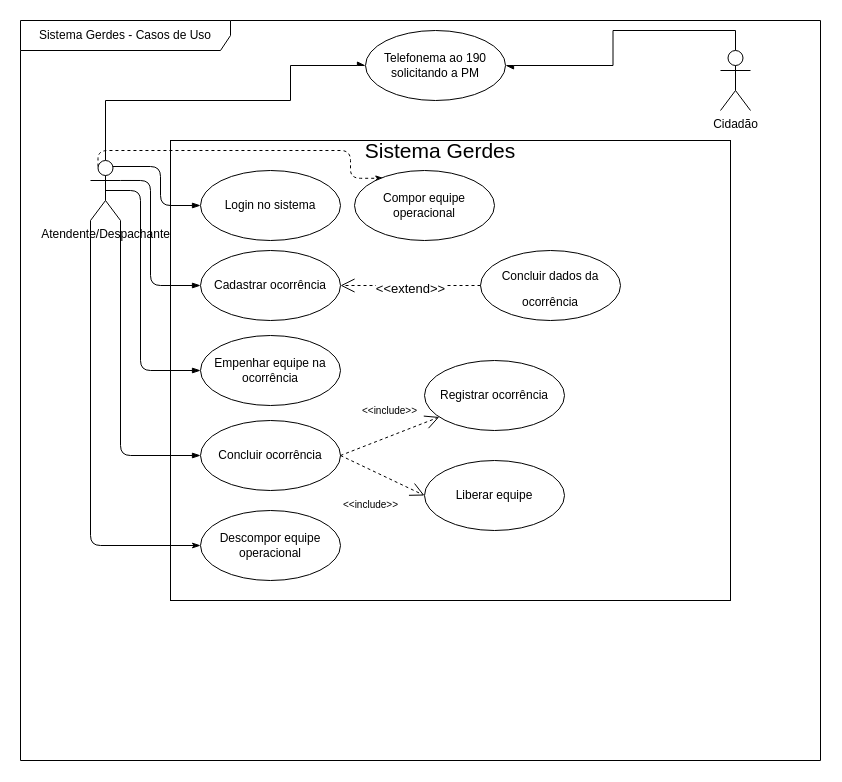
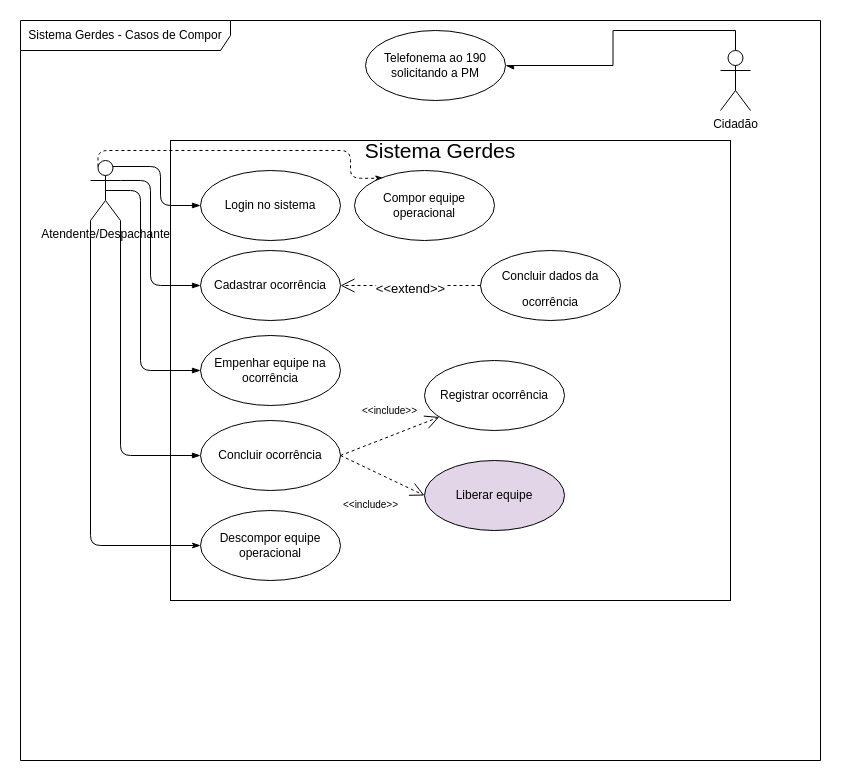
(126, 36) -> (126, 36)
(219, 101) -> none
(495, 496) -> (495, 496)
